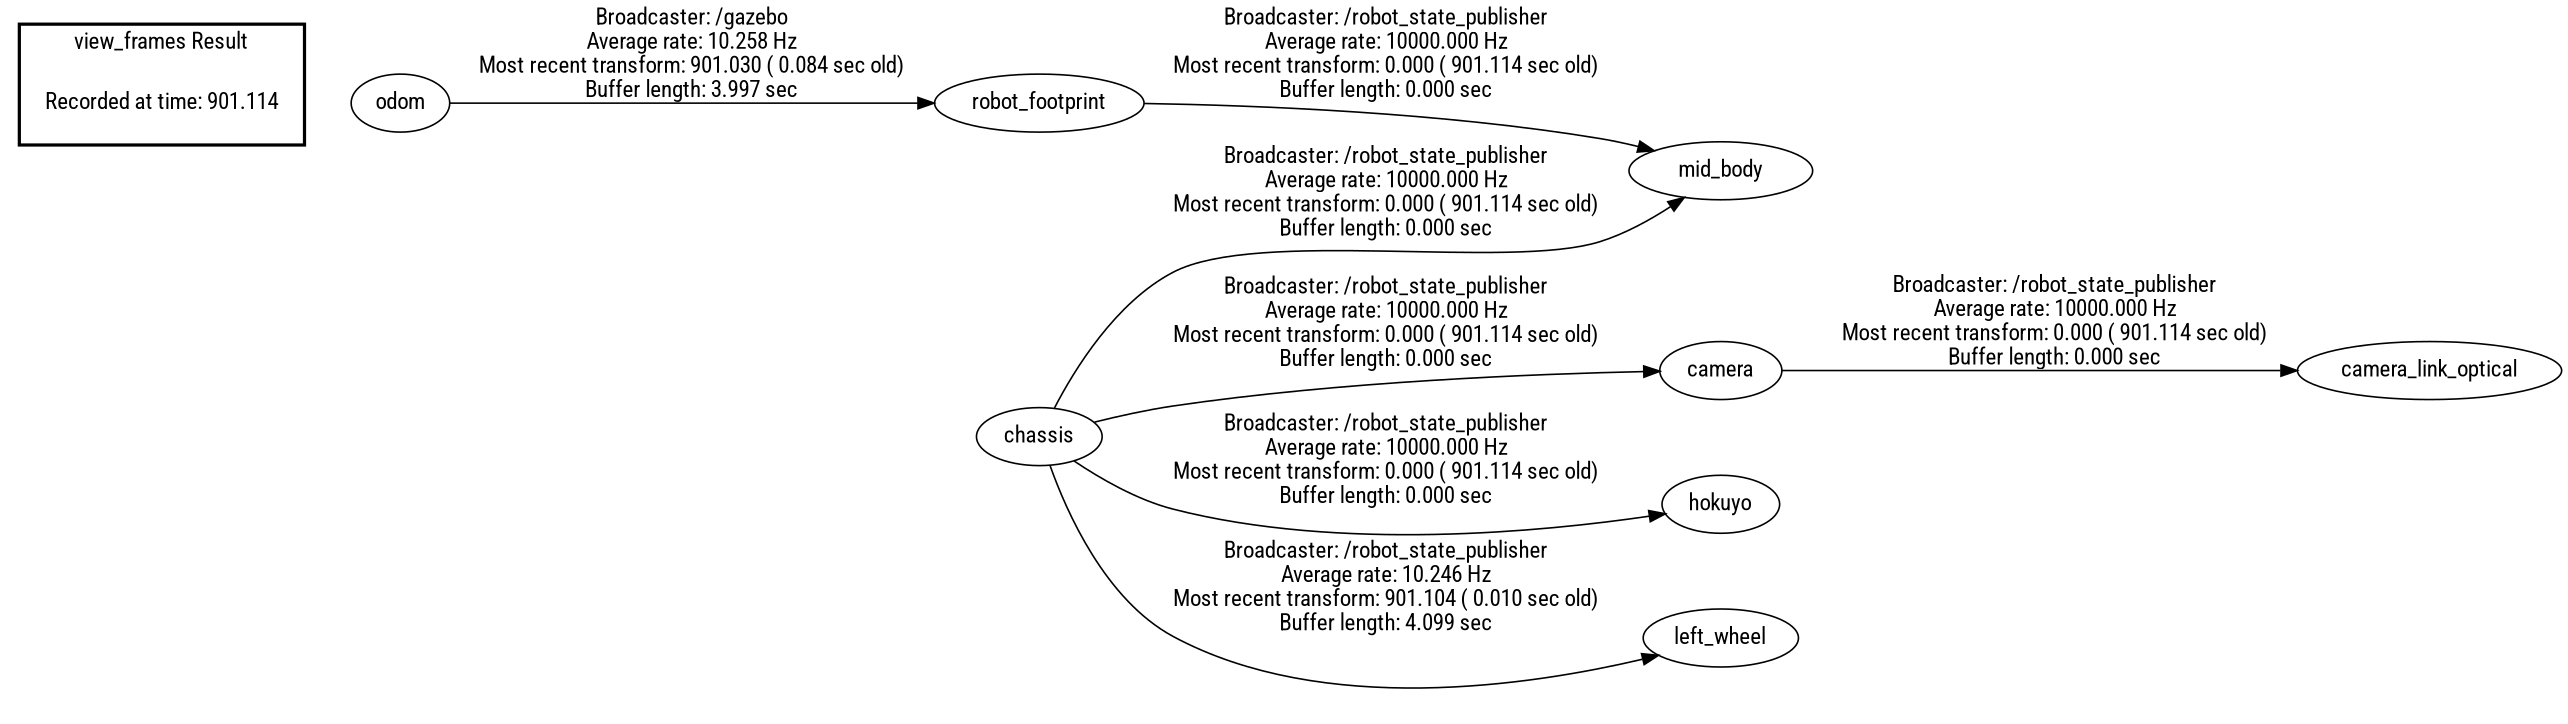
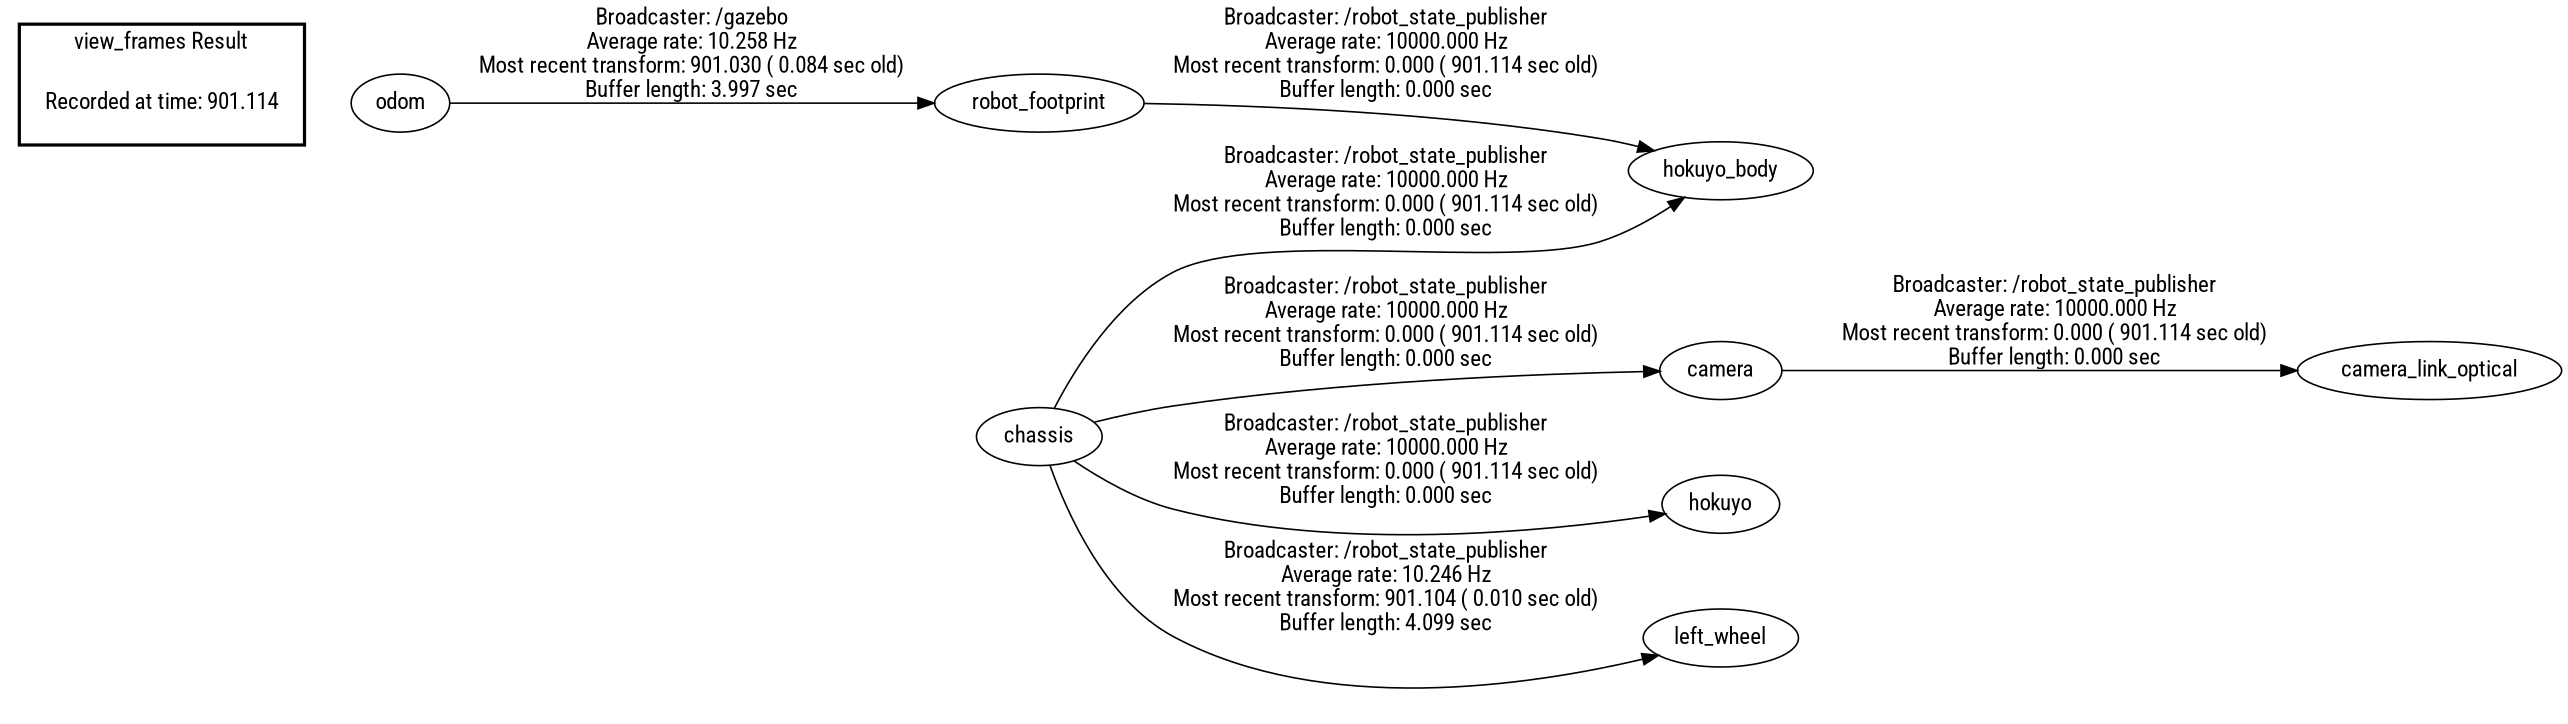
(1721, 171) -> (1721, 171)
